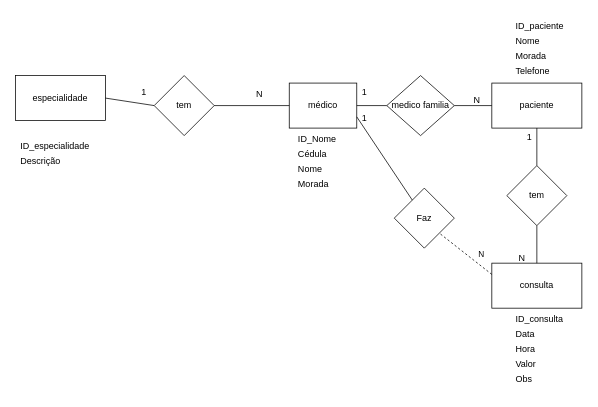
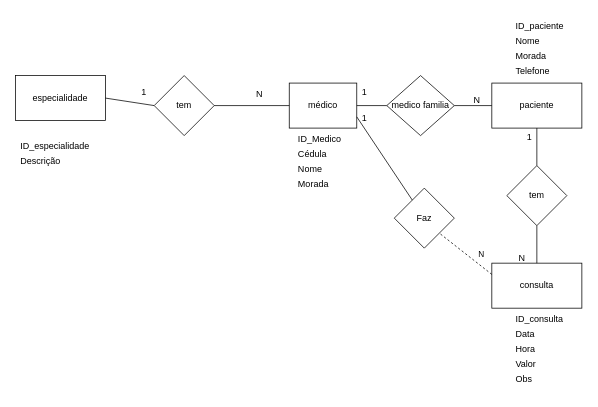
(316, 139) -> (320, 139)
